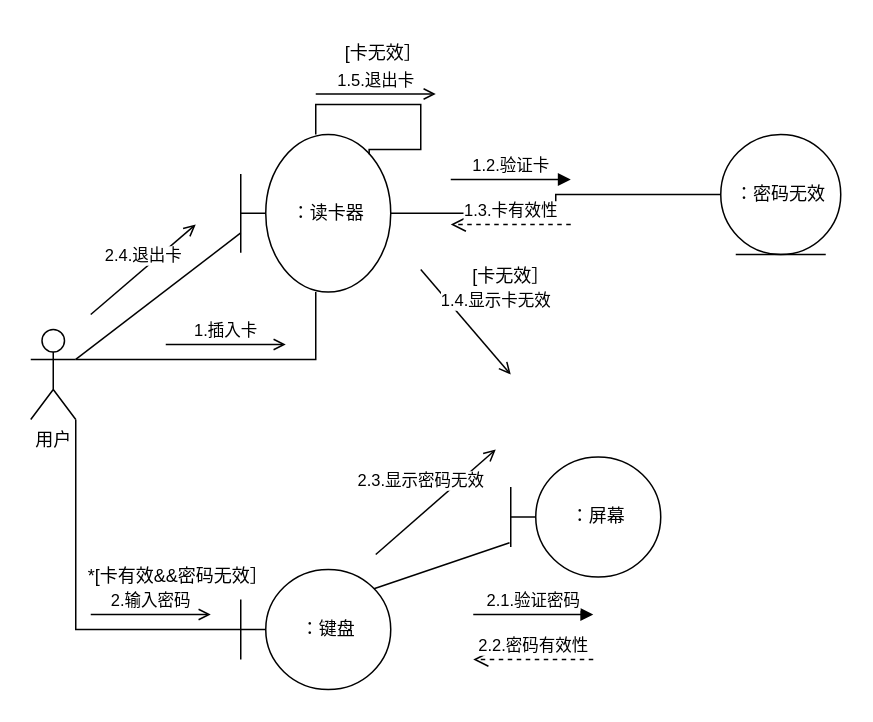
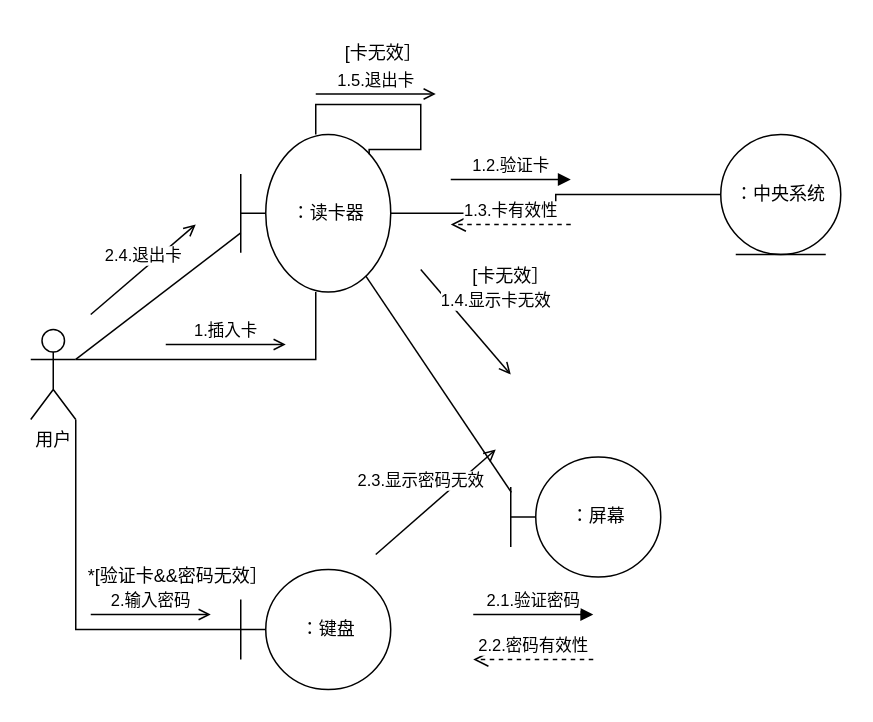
(781, 194) -> (781, 194)
none -> (436, 381)
(440, 566) -> none
(179, 577) -> (179, 577)
